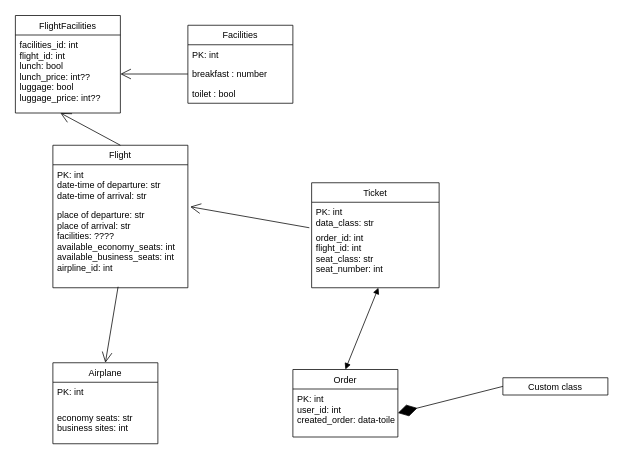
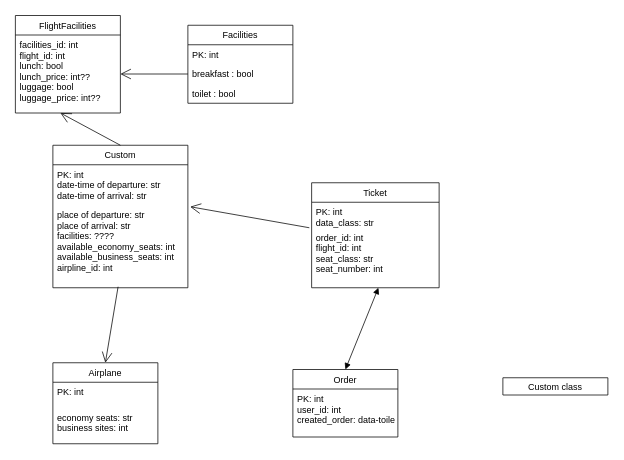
(234, 74) -> (228, 74)
(120, 155) -> (120, 155)
(459, 397) -> none
